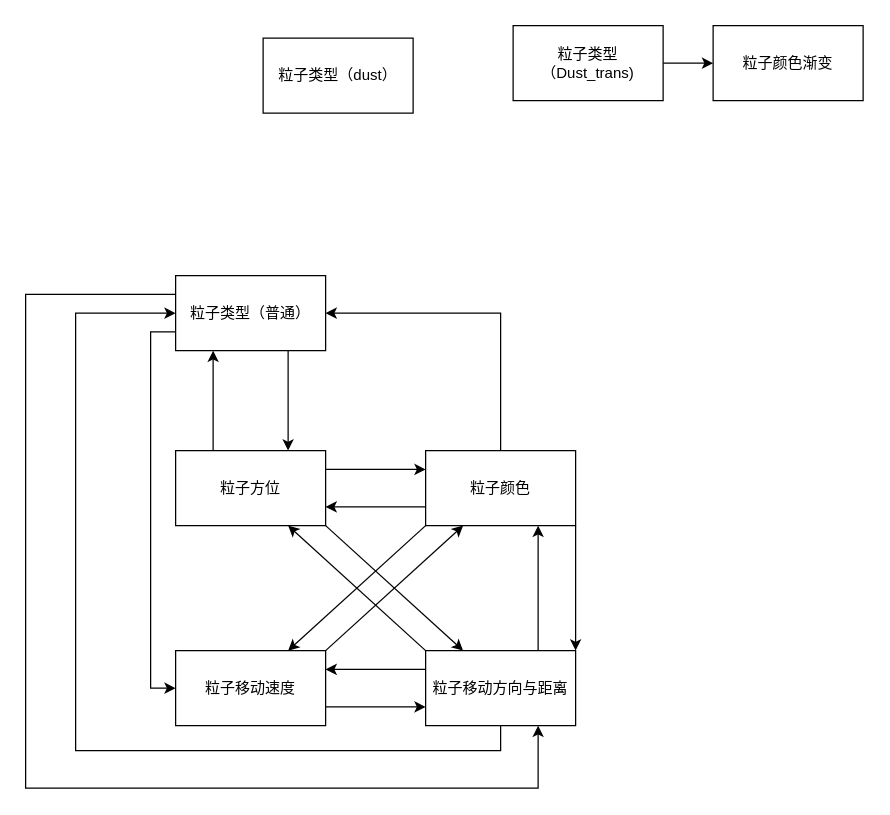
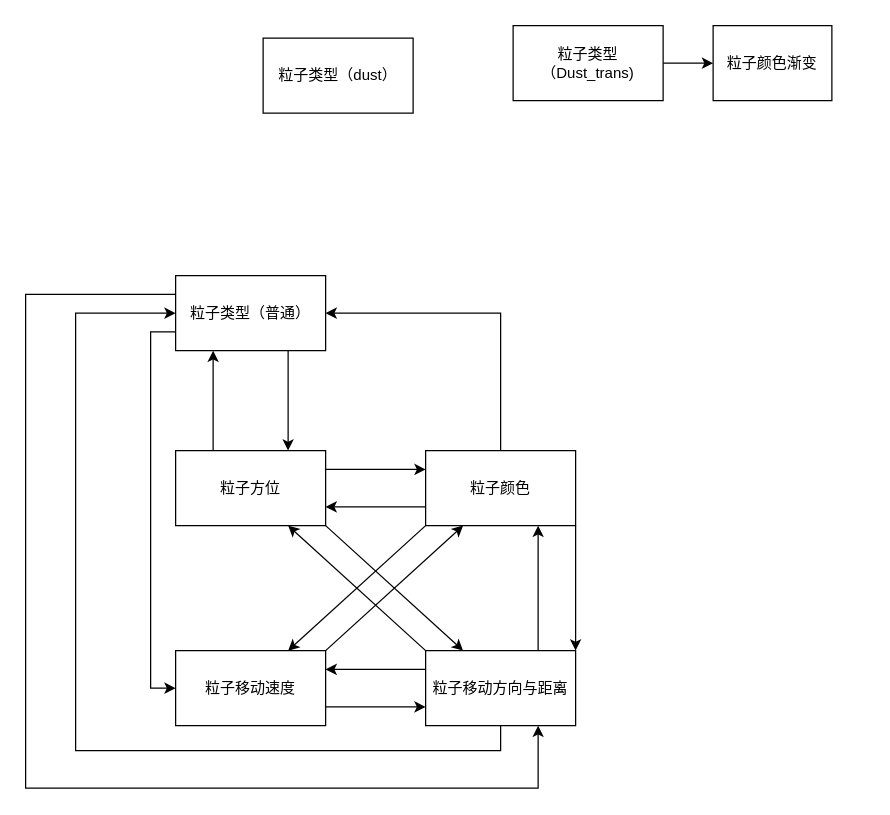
(788, 63) -> (773, 63)
